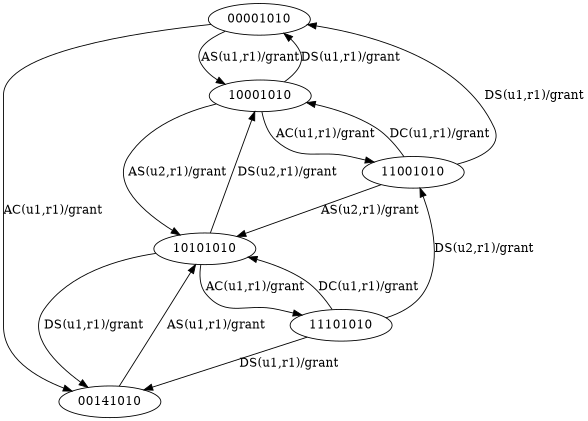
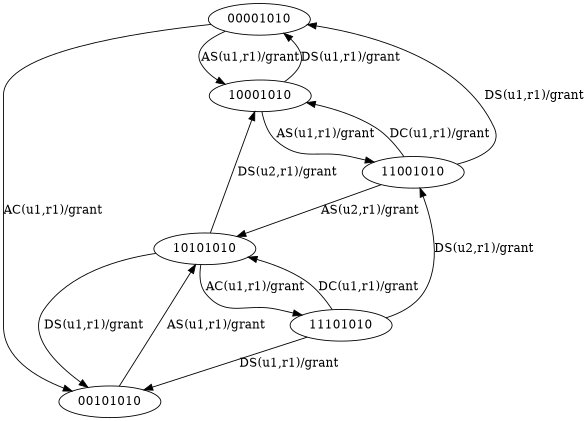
(326, 134) -> (326, 134)
(131, 153) -> none
(110, 402) -> (110, 402)
